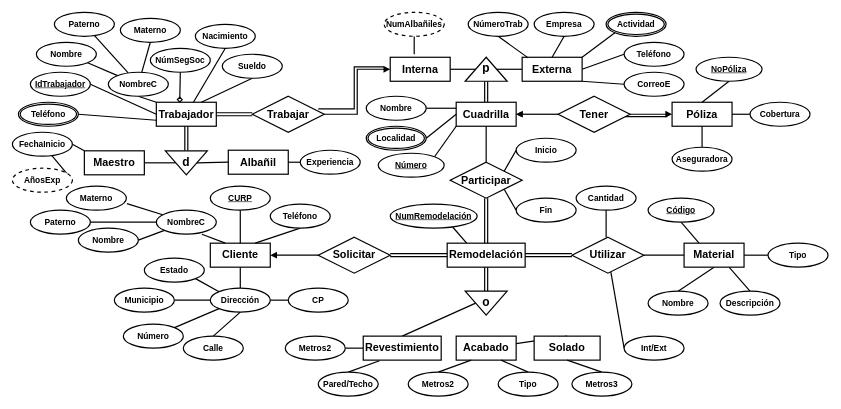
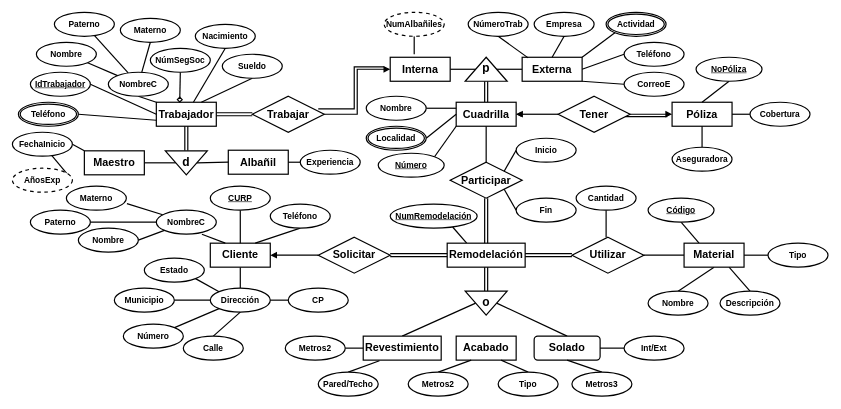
(618, 311) -> (612, 348)
(525, 343) -> (532, 320)
(567, 348) -> (567, 348)
